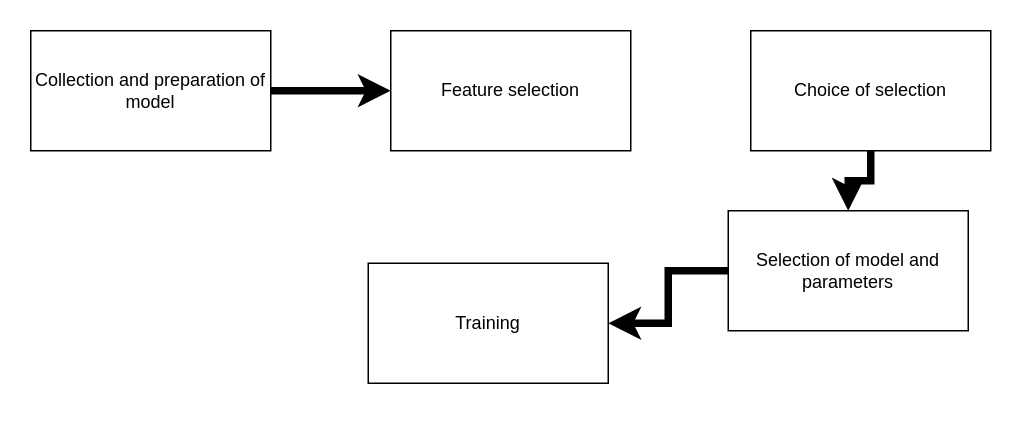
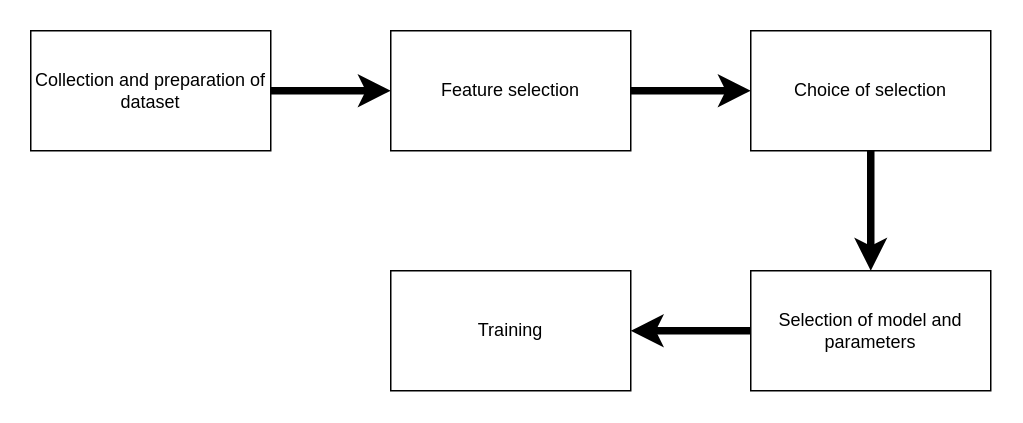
(151, 91) -> (151, 91)
none -> (680, 91)
(848, 271) -> (871, 331)
(488, 323) -> (511, 331)
